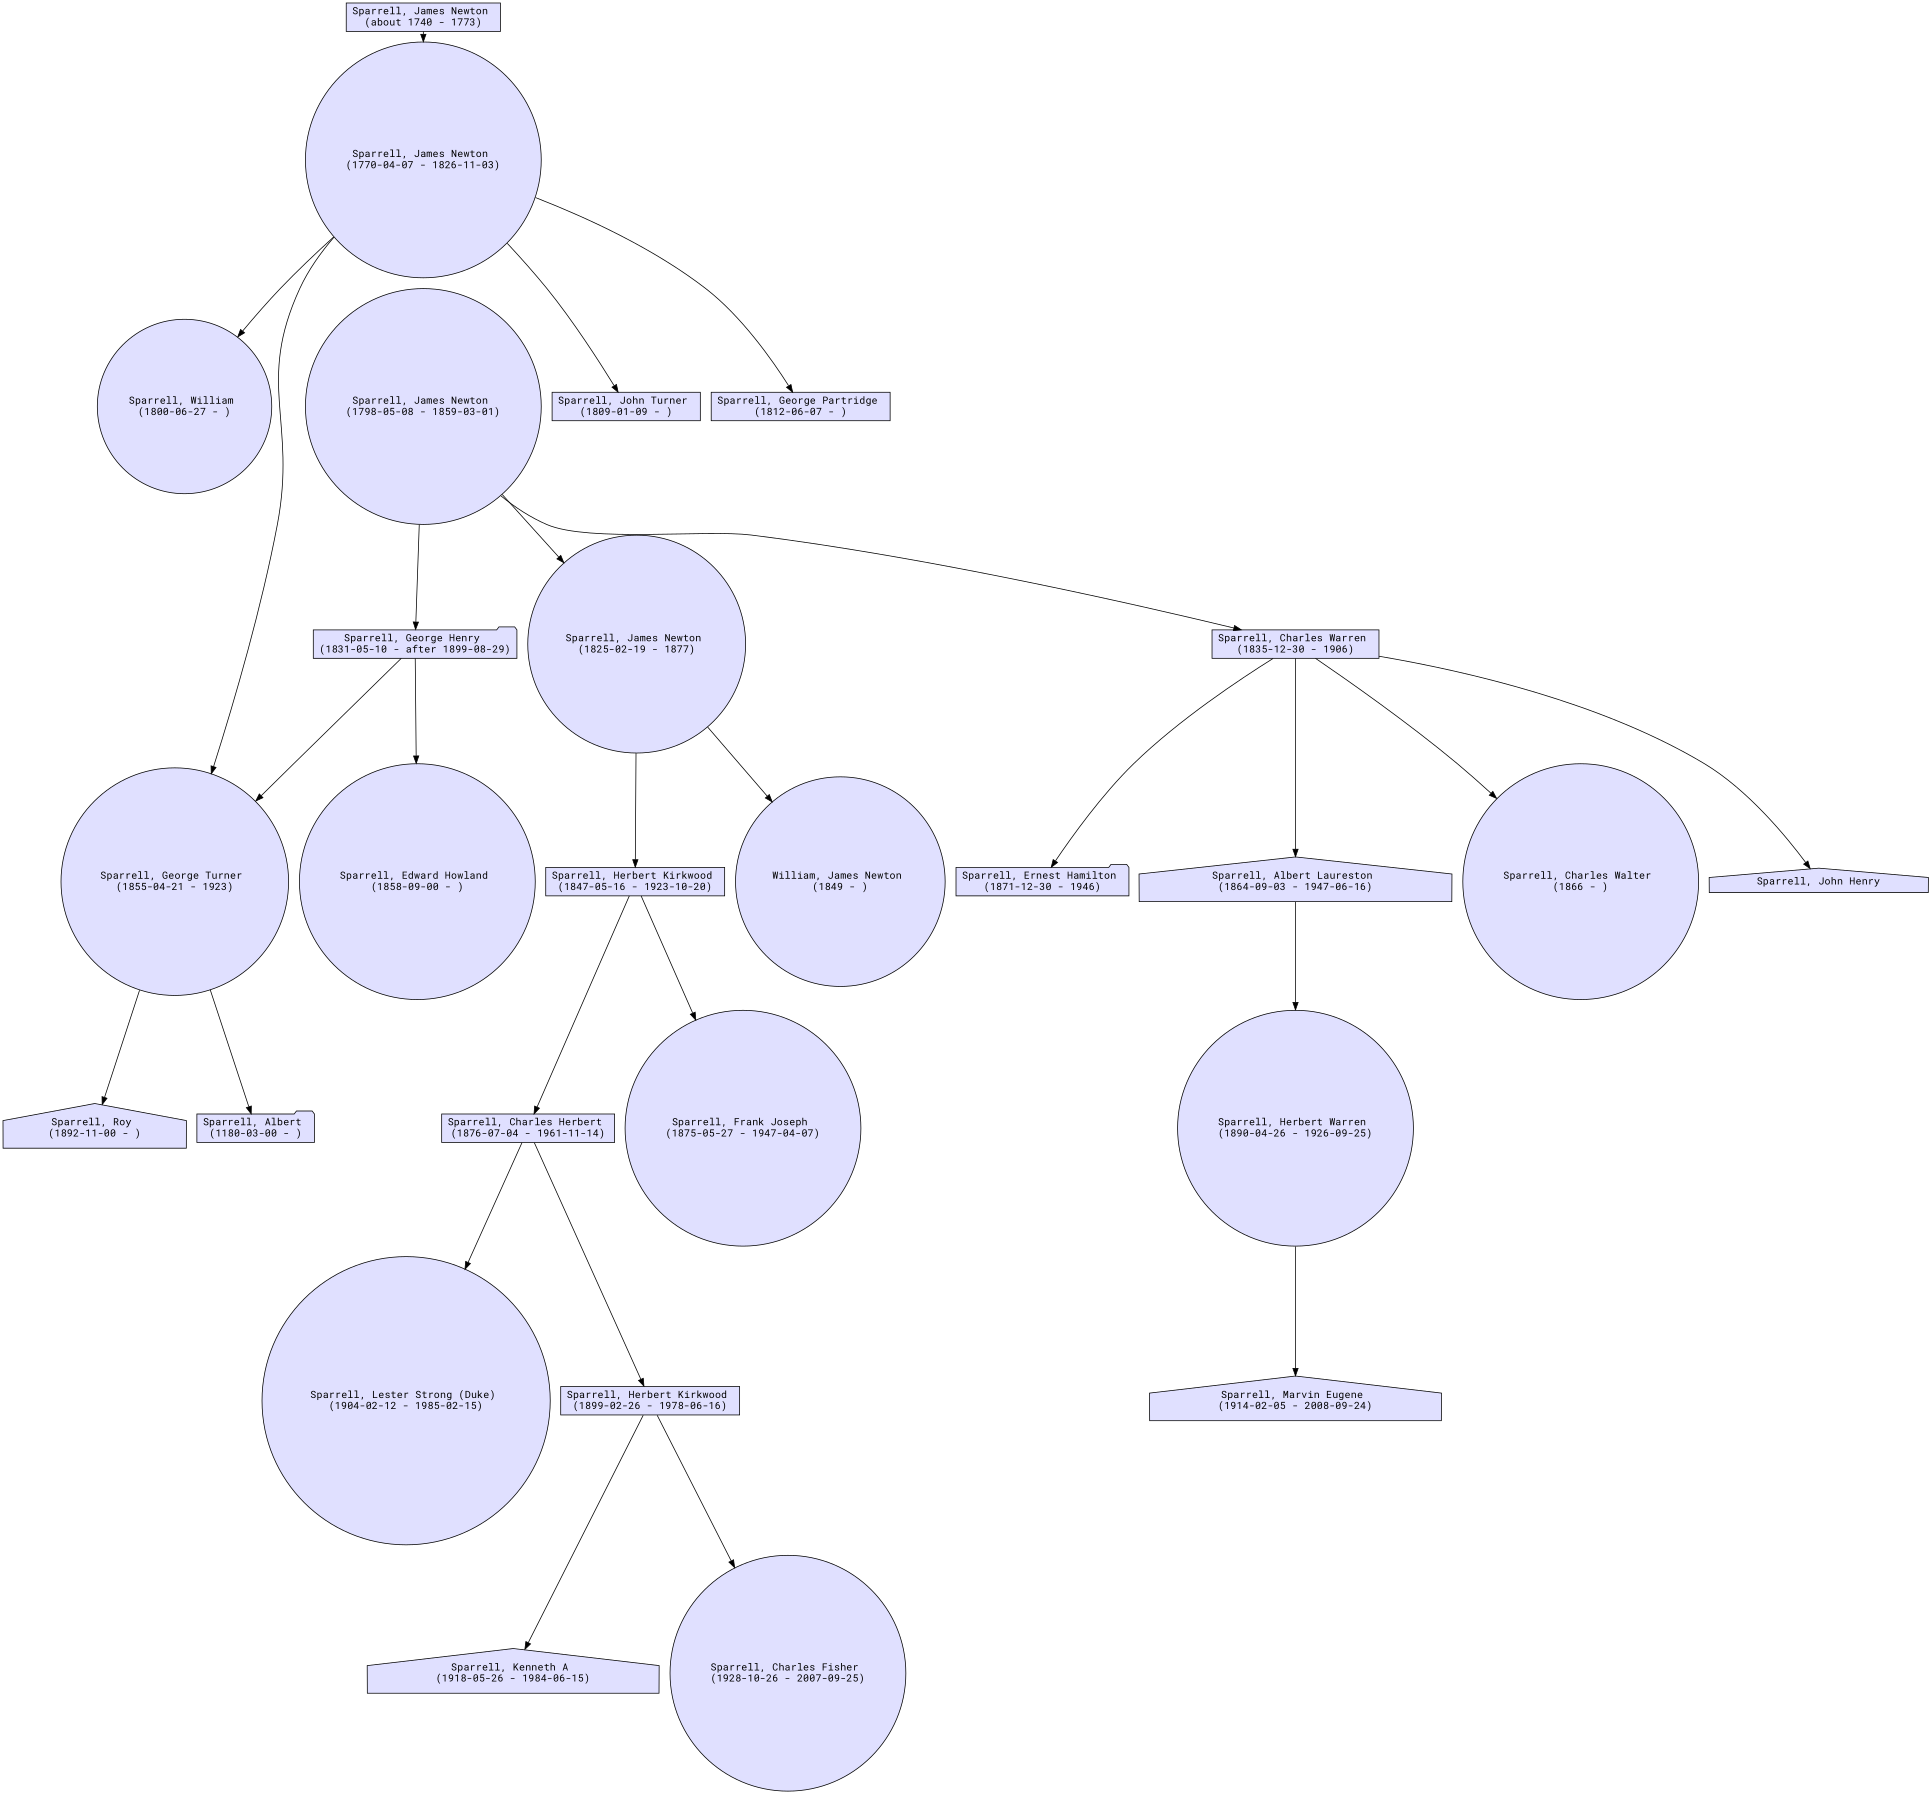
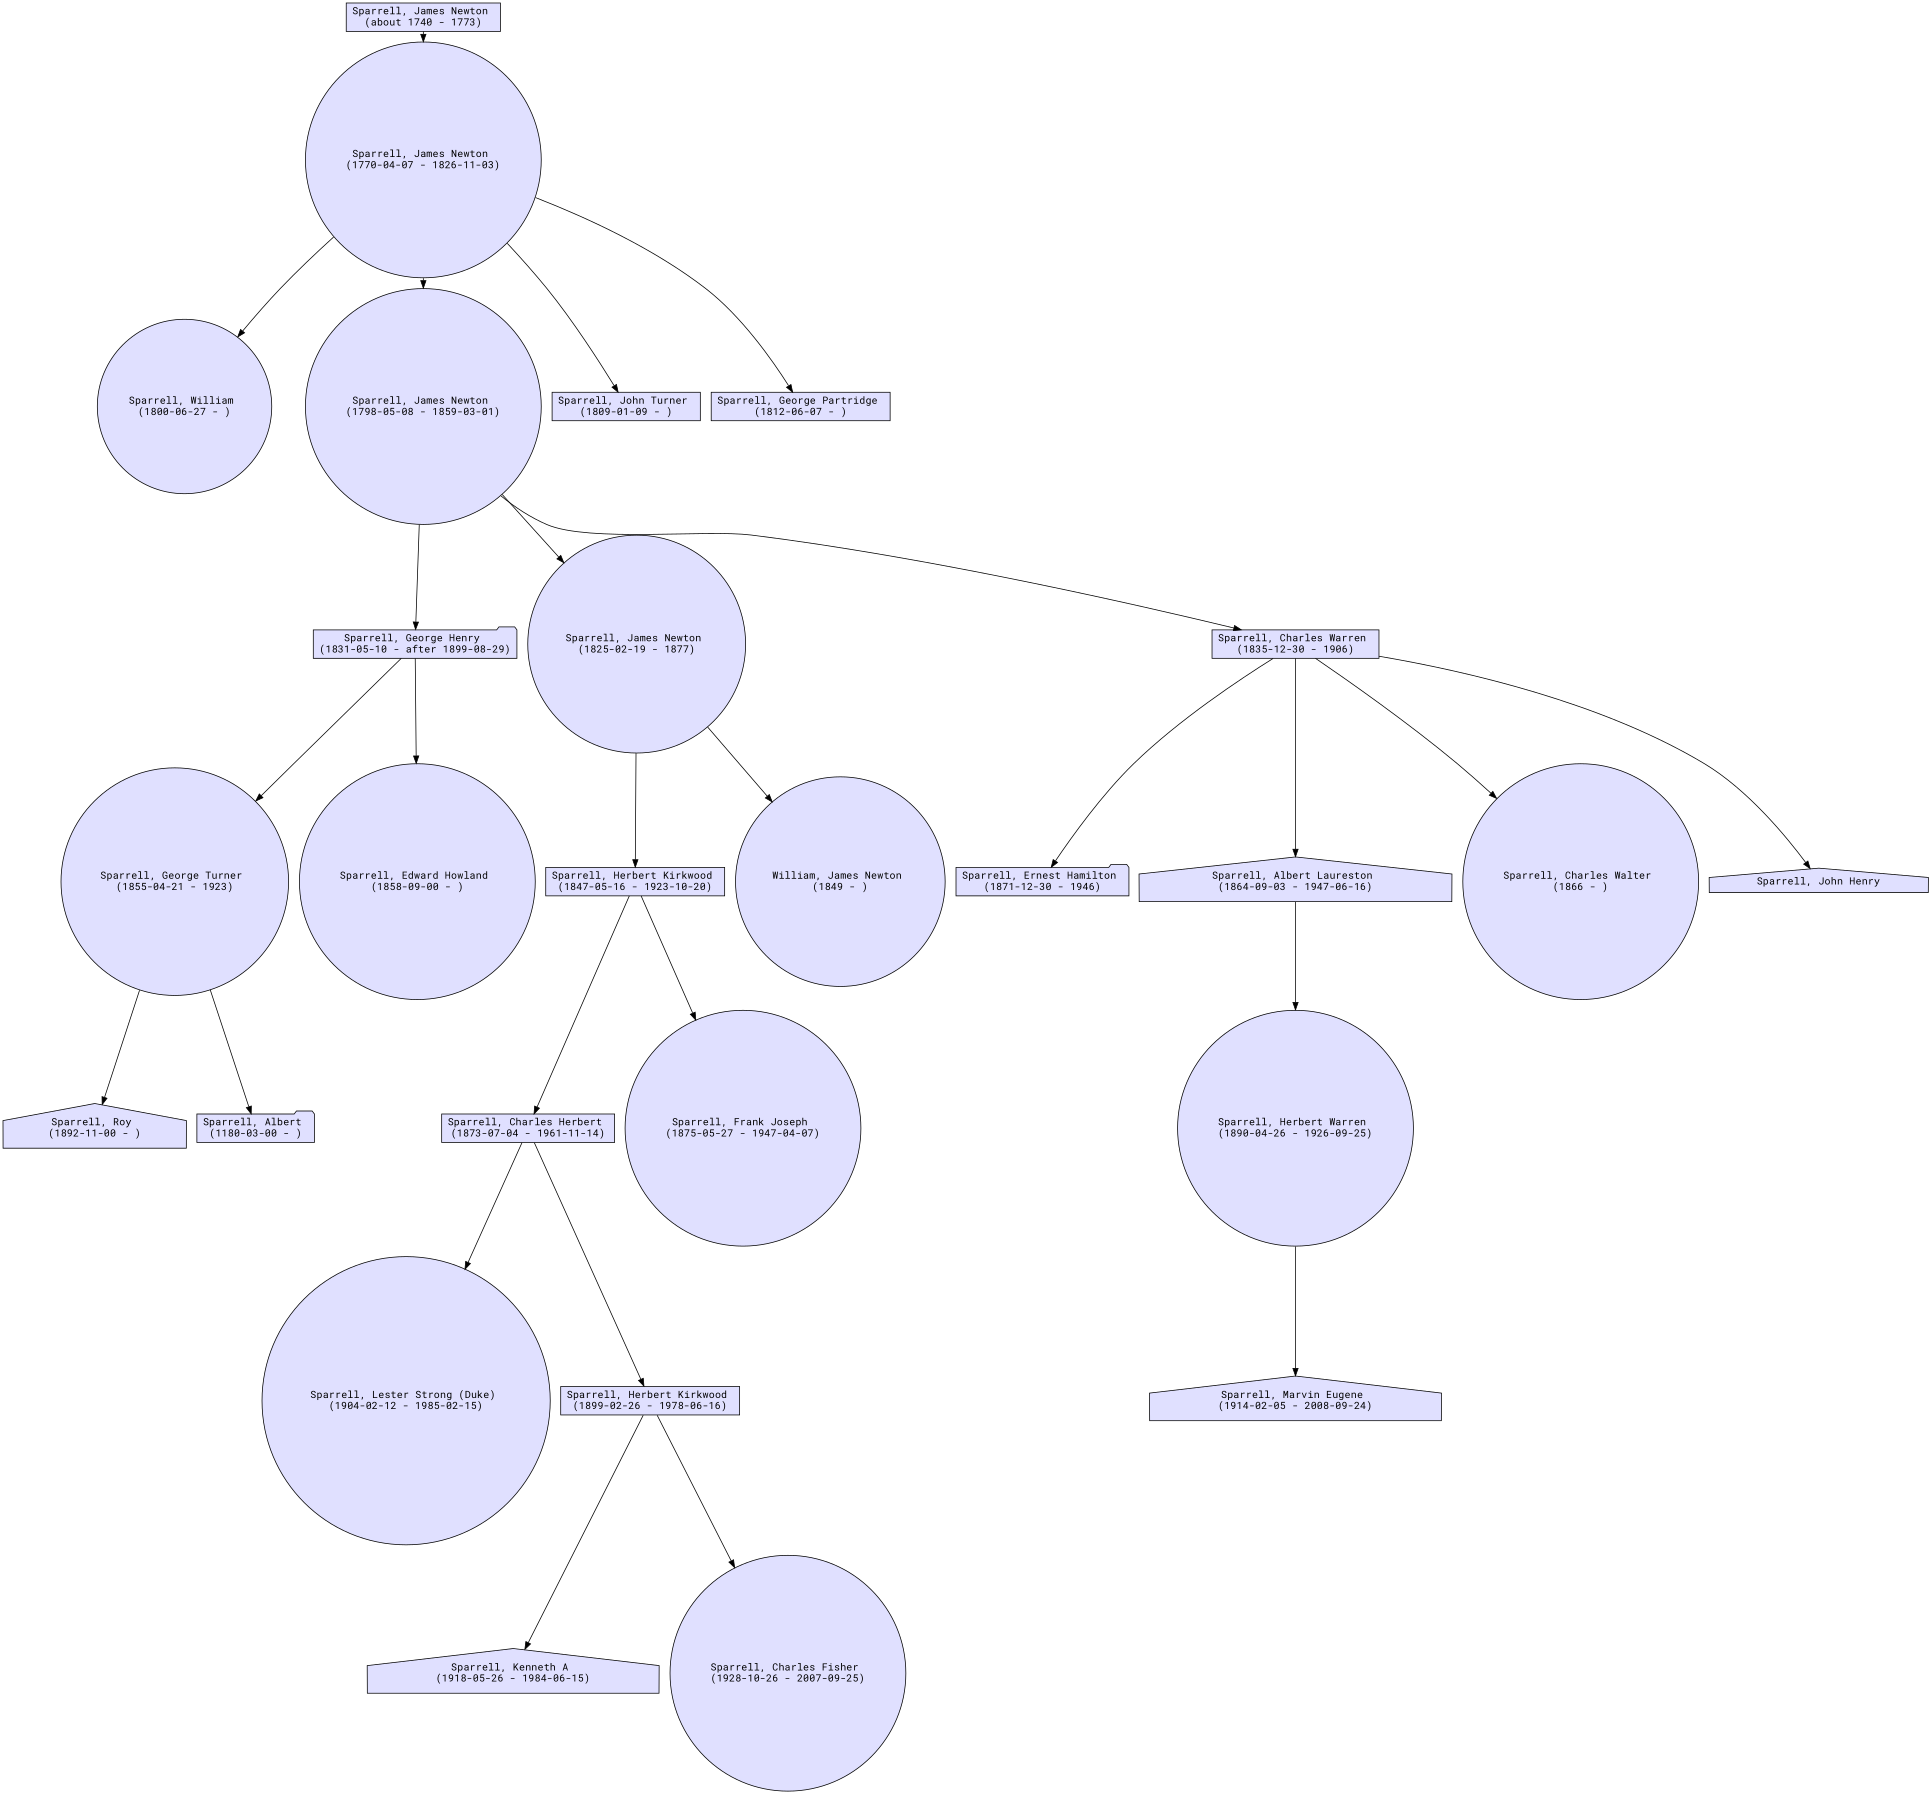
(281, 499) -> (423, 279)
(528, 1128) -> (528, 1128)
